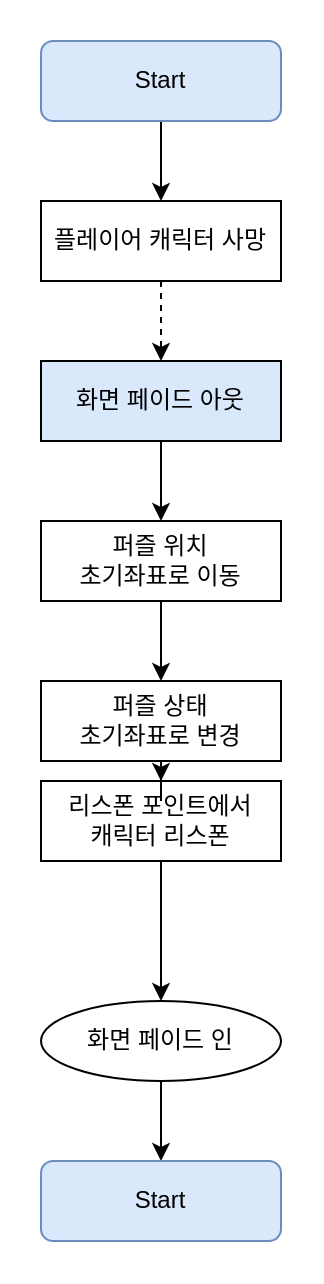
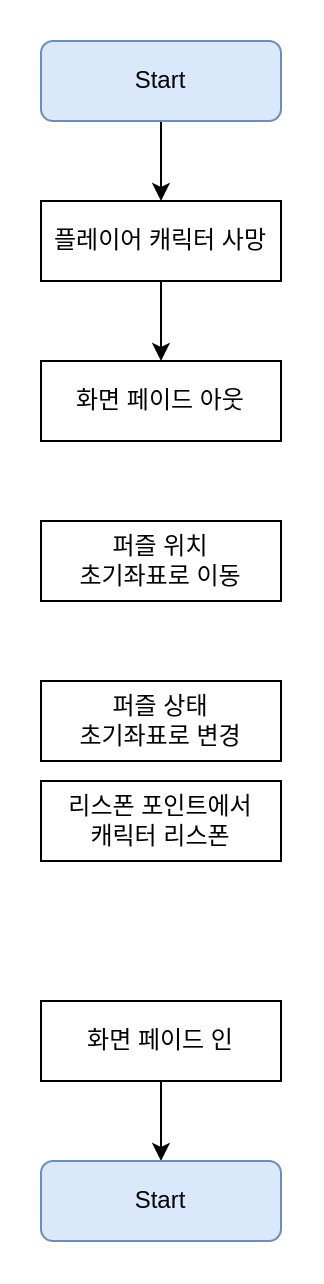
(161, 313) -> (161, 313)
(161, 401) -> (161, 401)
(161, 474) -> none
(161, 634) -> none
(161, 801) -> none
(161, 924) -> none
(161, 1041) -> (161, 1041)
